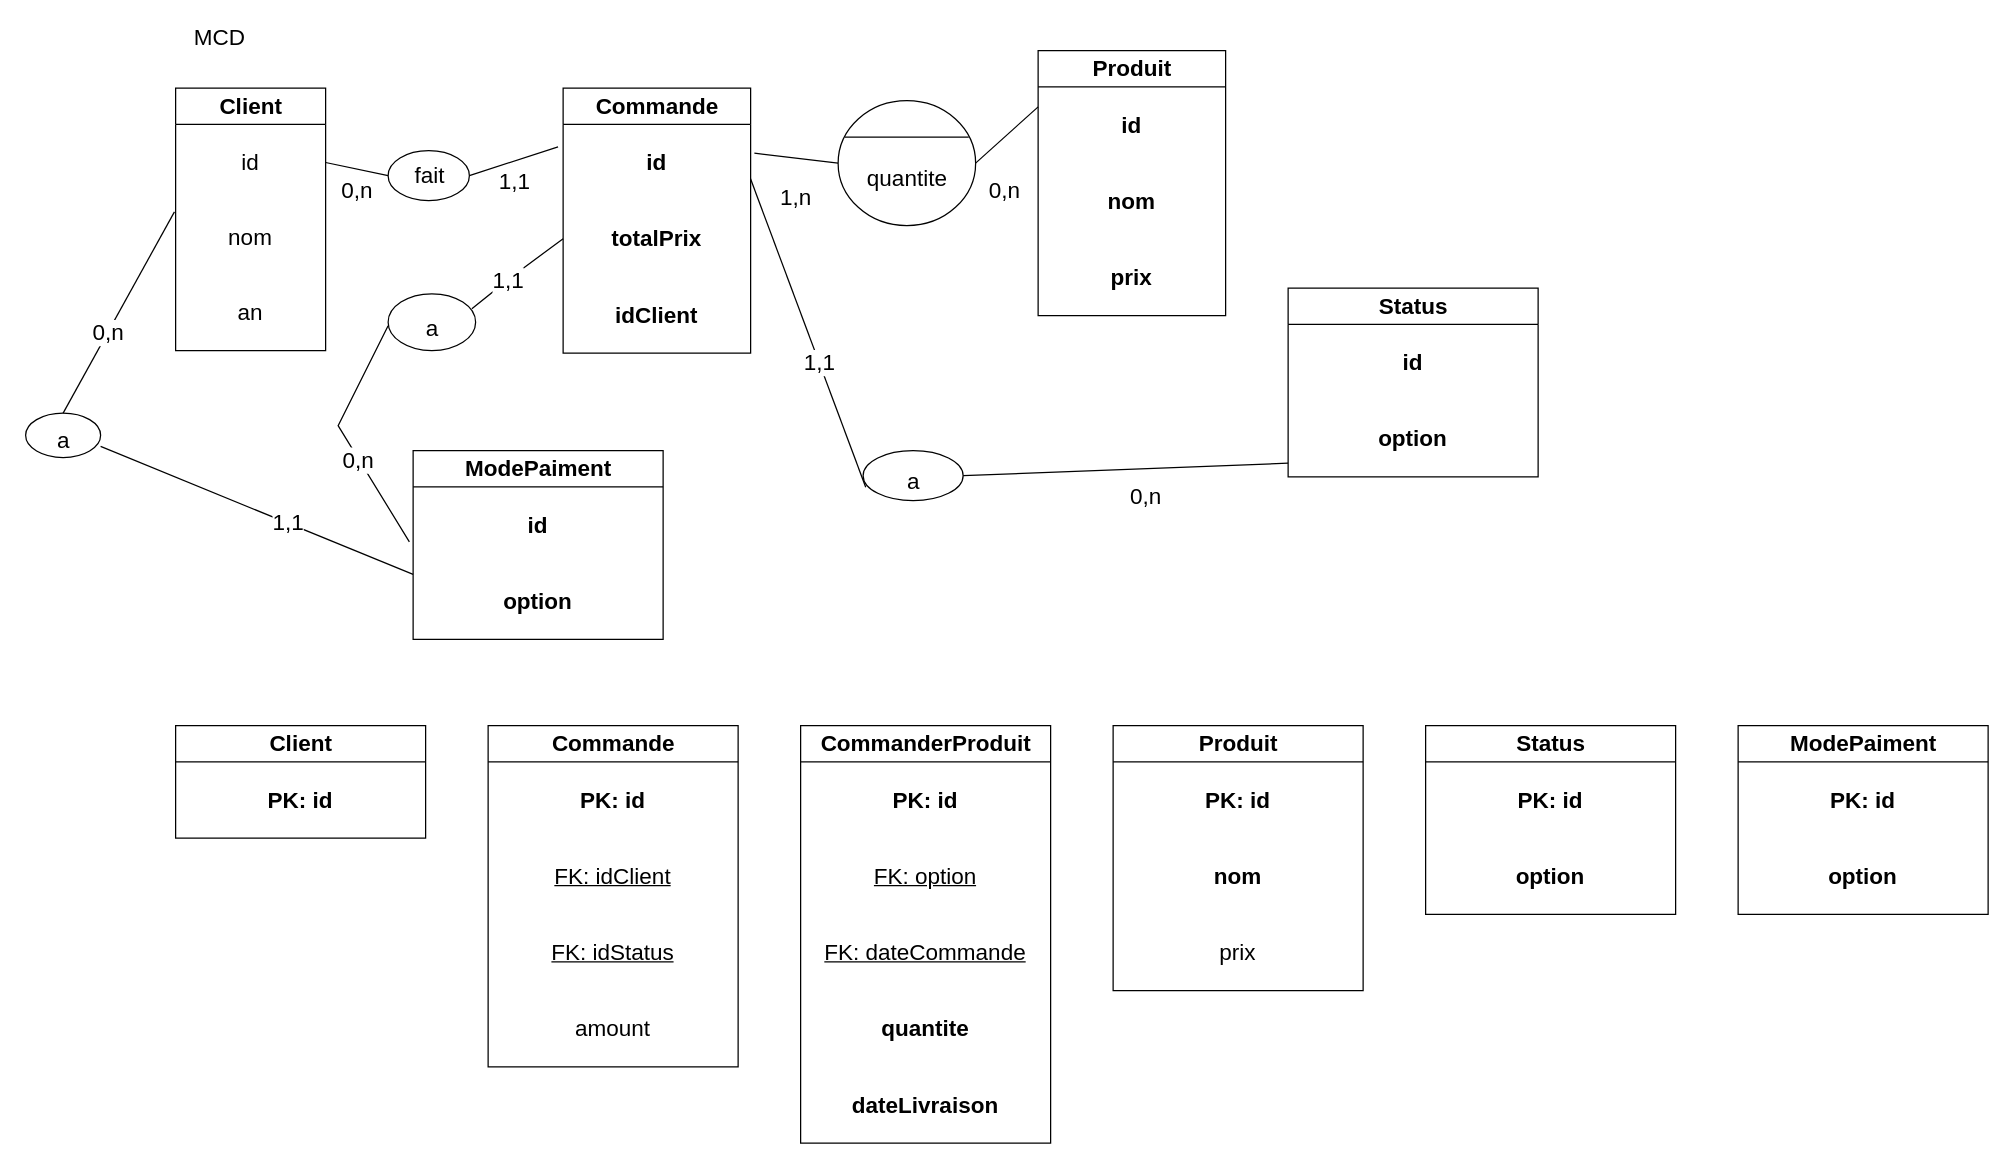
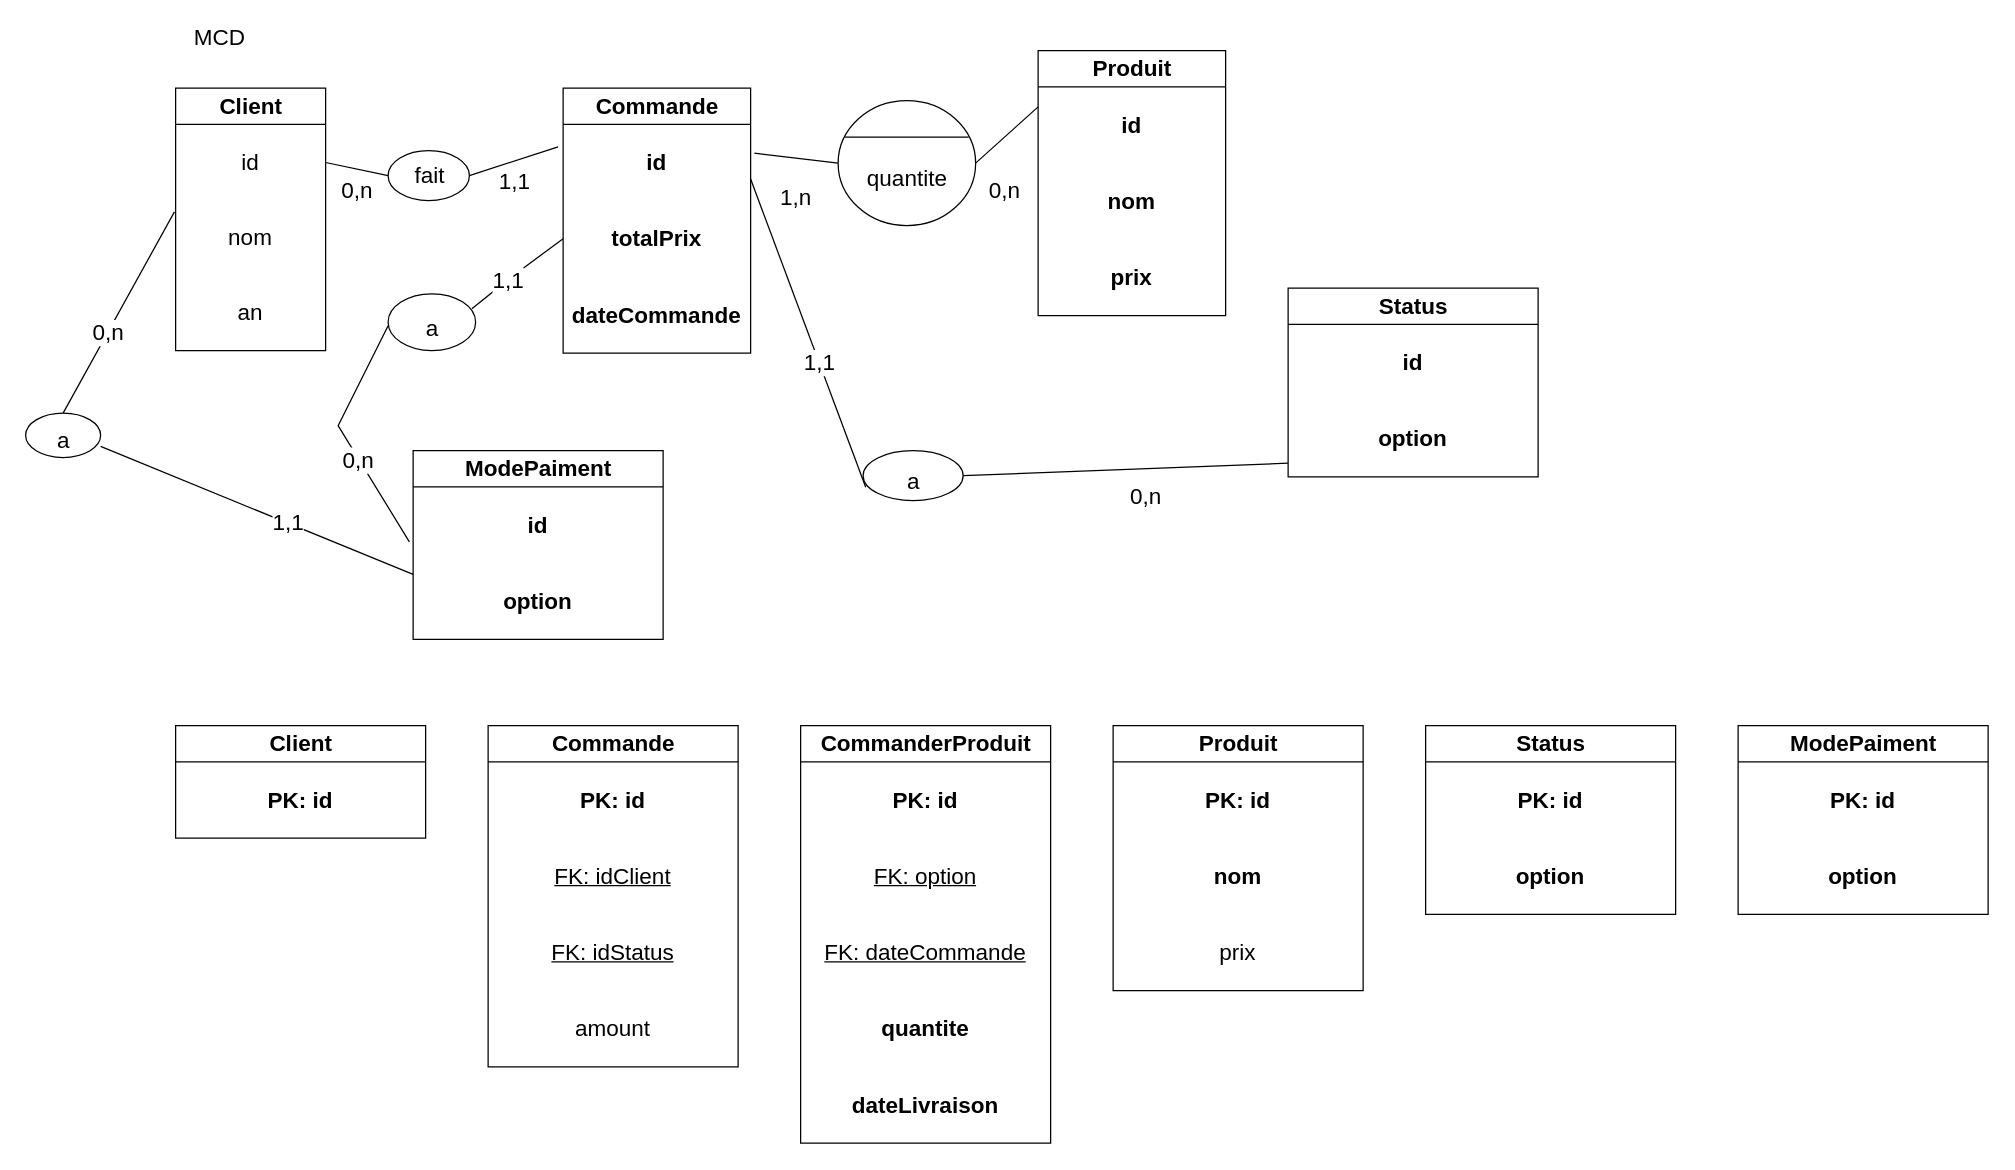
(657, 316) -> (657, 316)
